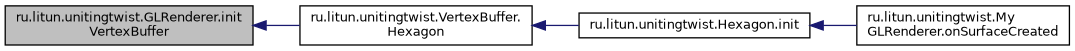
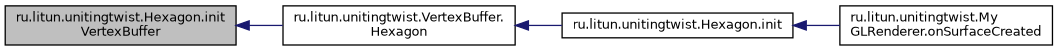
(129, 25) -> (121, 25)
